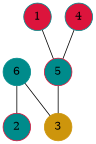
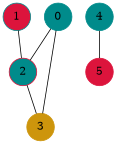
(79, 17) -> (99, 17)
(48, 44) -> (20, 44)
(17, 72) -> (58, 17)
(58, 72) -> (99, 72)
(58, 100) -> (32, 99)
